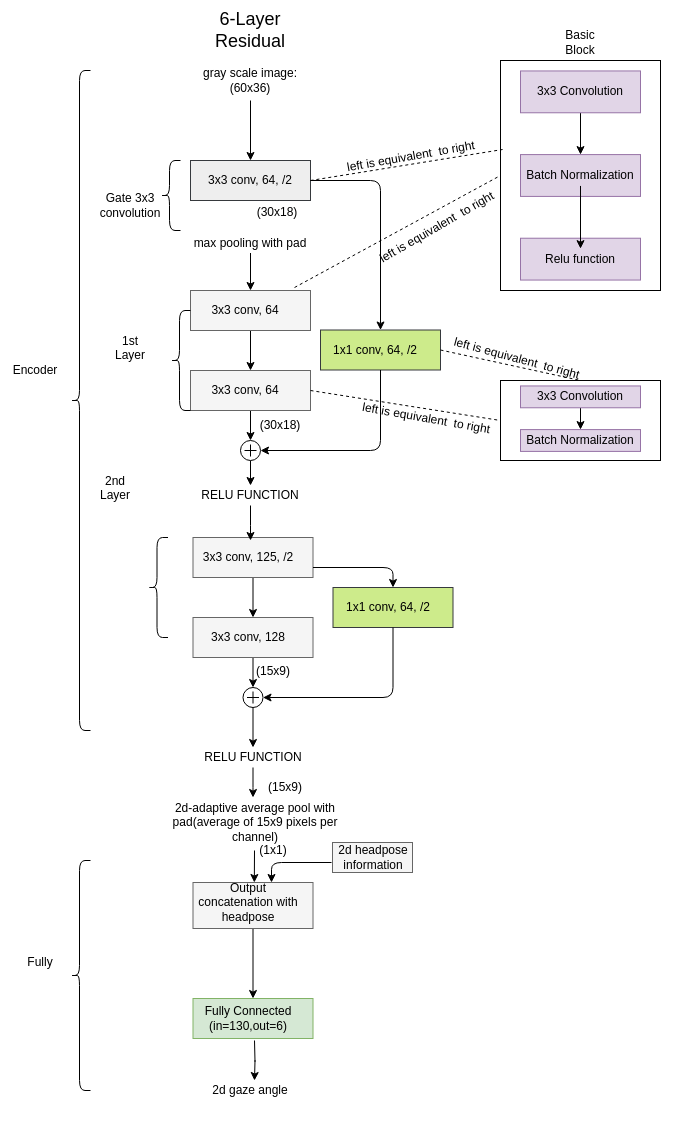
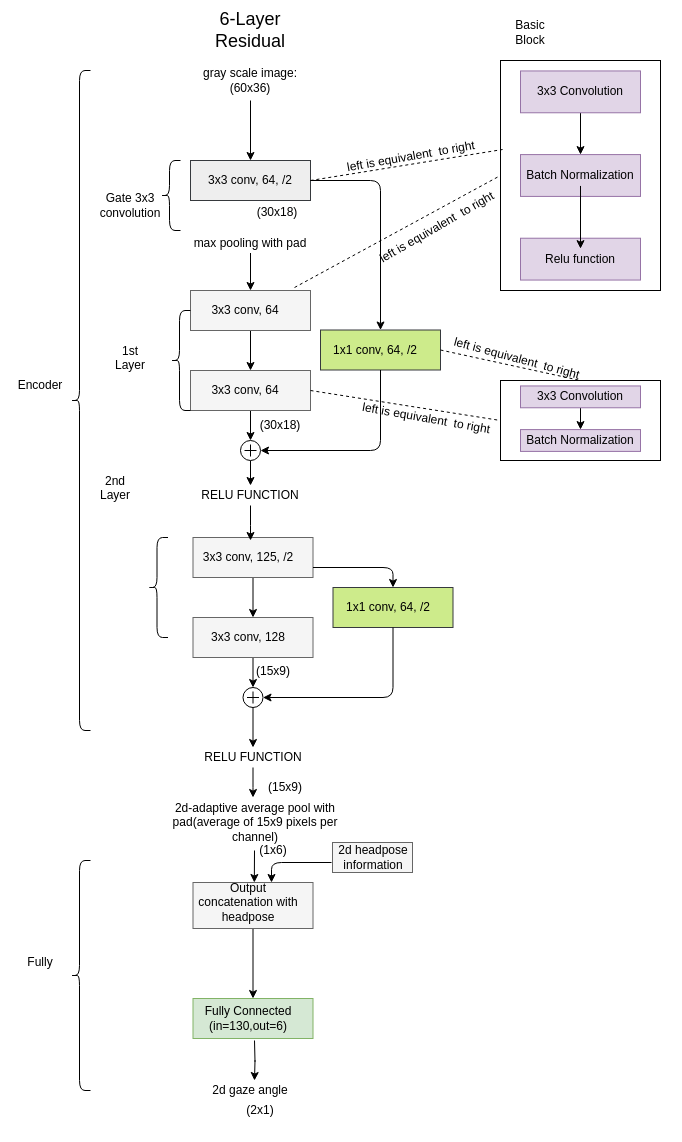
(581, 43) -> (531, 33)
(131, 356) -> (131, 366)
(36, 371) -> (41, 386)
(274, 851) -> (274, 851)
none -> (261, 1111)
